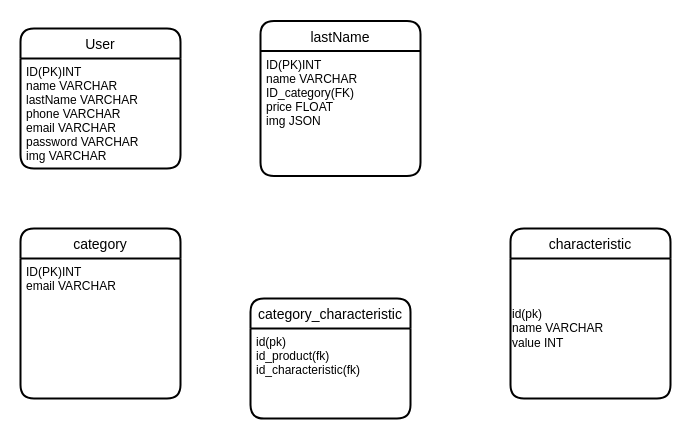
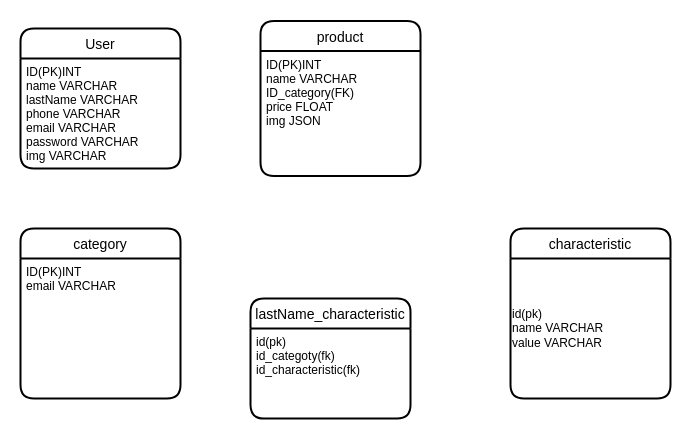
(340, 37) -> (340, 37)
(330, 314) -> (330, 314)
(551, 329) -> (553, 329)
(275, 342) -> (275, 342)
